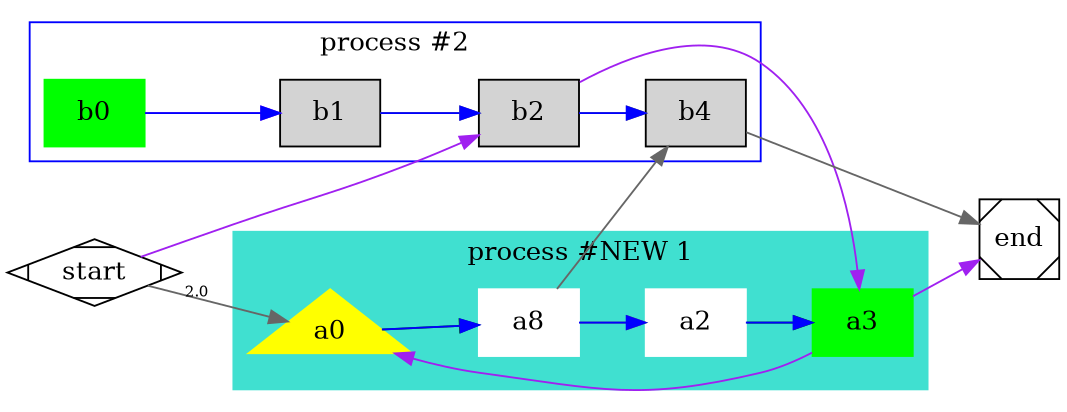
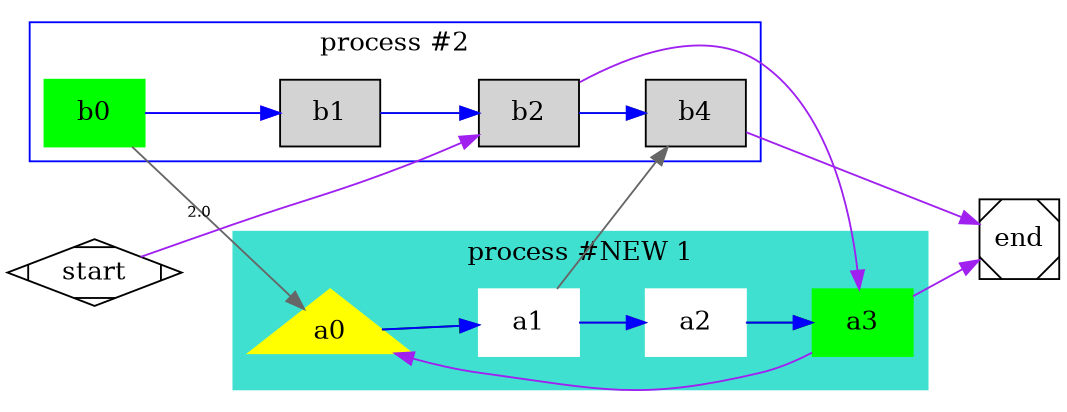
(854, 175) -> (854, 175)
(209, 301) -> (207, 218)
(529, 323) -> (529, 323)
